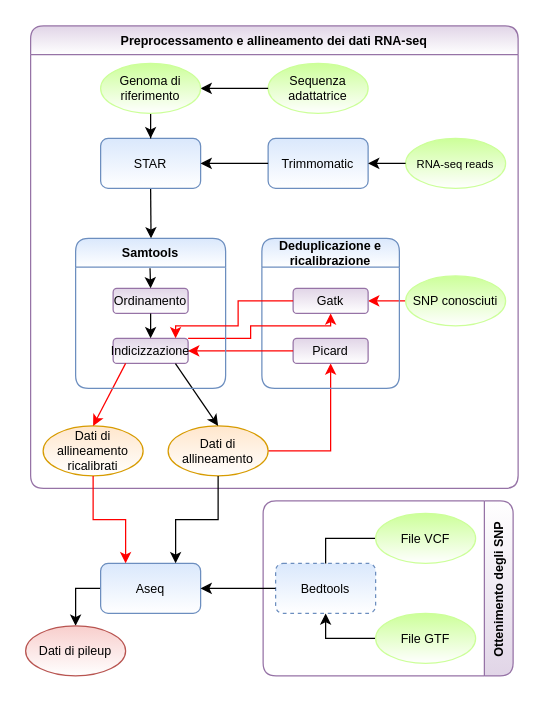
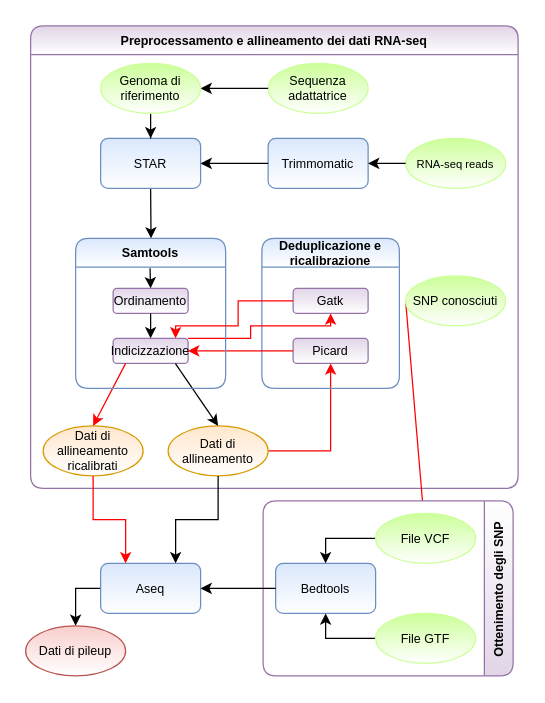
(391, 301) -> (414, 400)
(326, 557) -> (326, 553)
(326, 588) -> (326, 588)
